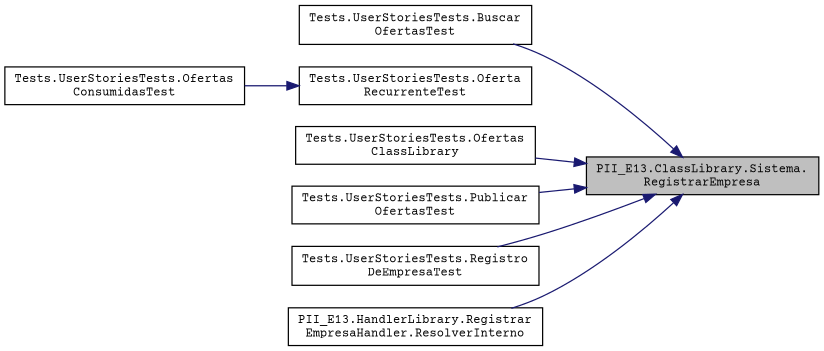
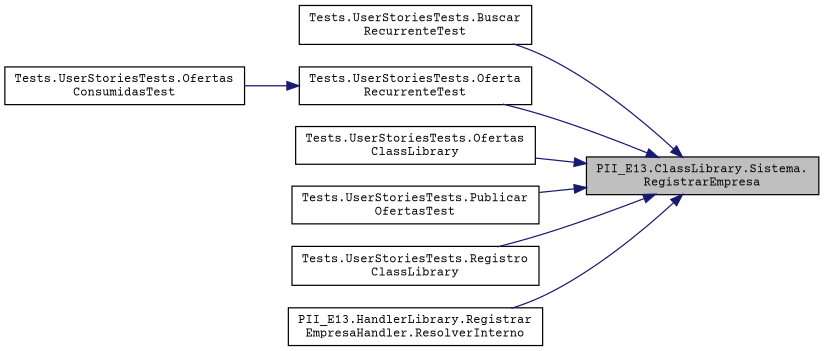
(415, 25) -> (415, 25)
none -> (576, 126)
(415, 266) -> (415, 266)
